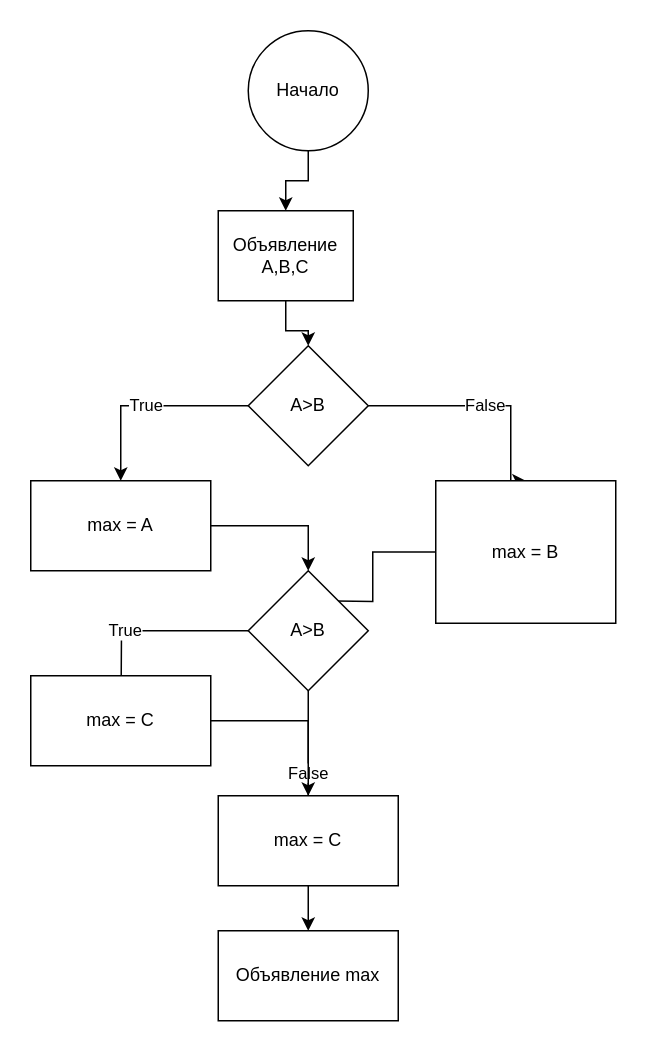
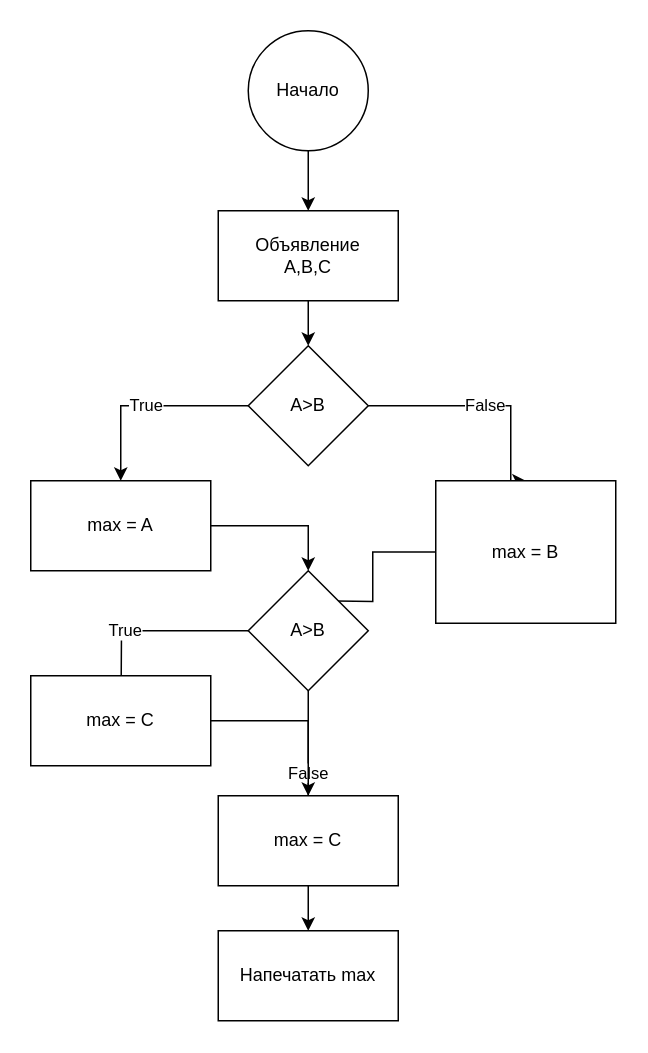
(286, 256) -> (308, 256)
(308, 976) -> (308, 976)
